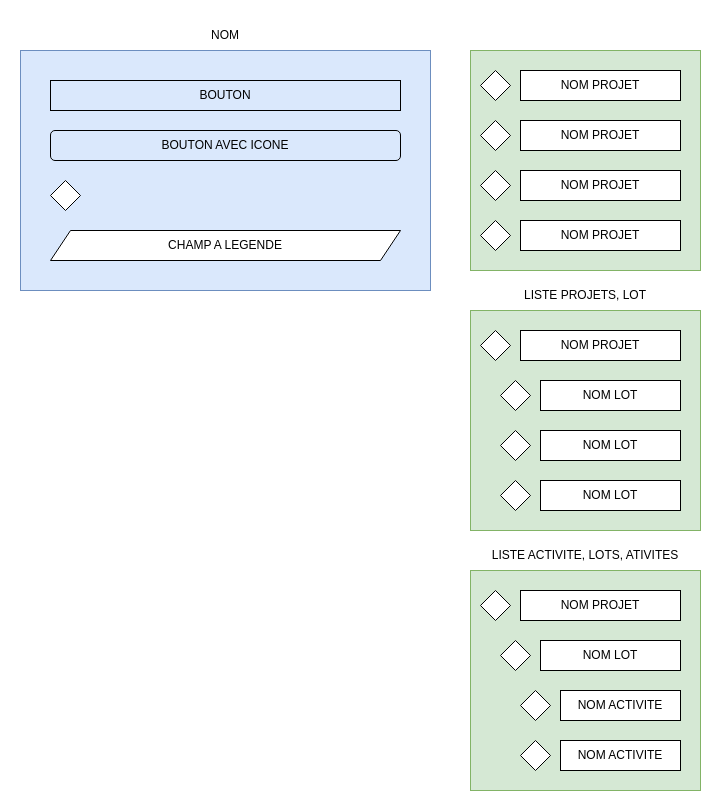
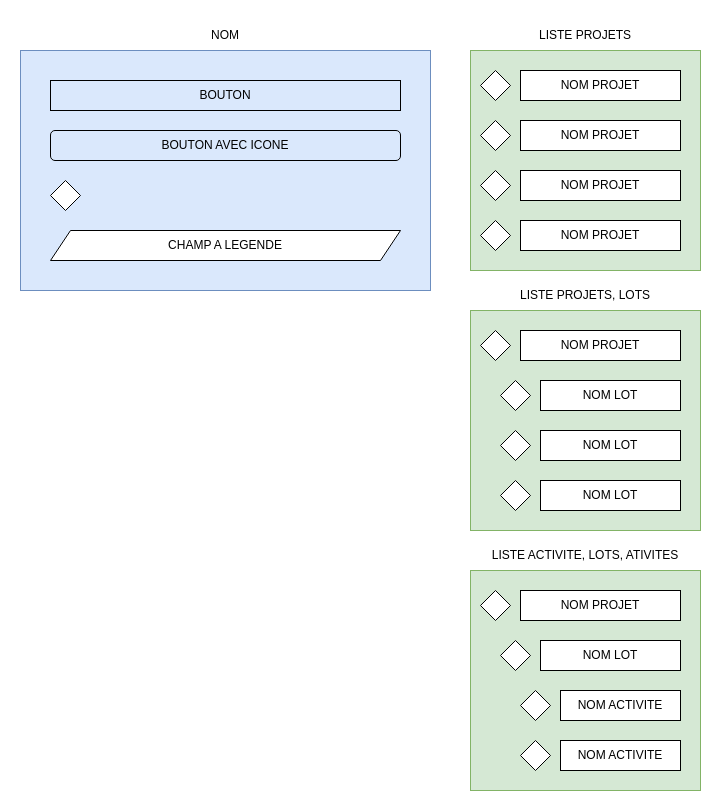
none -> (586, 36)
(586, 296) -> (586, 296)
